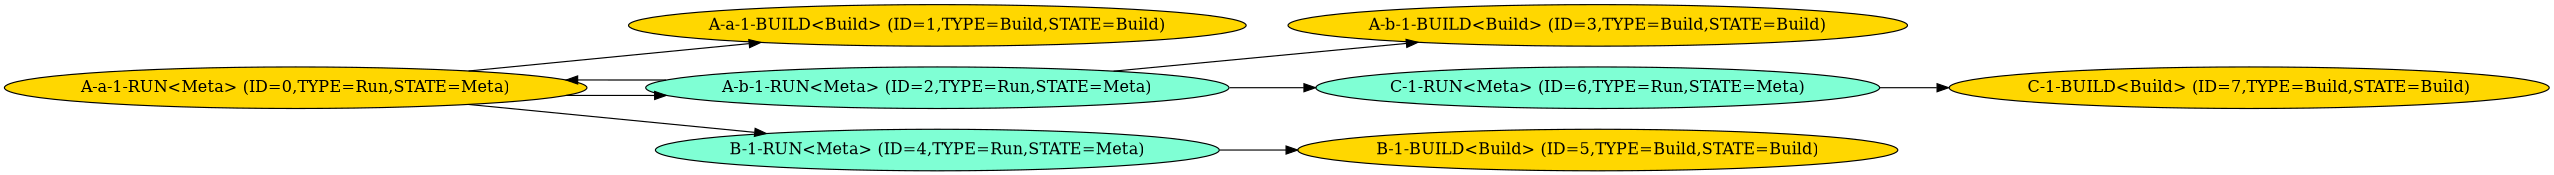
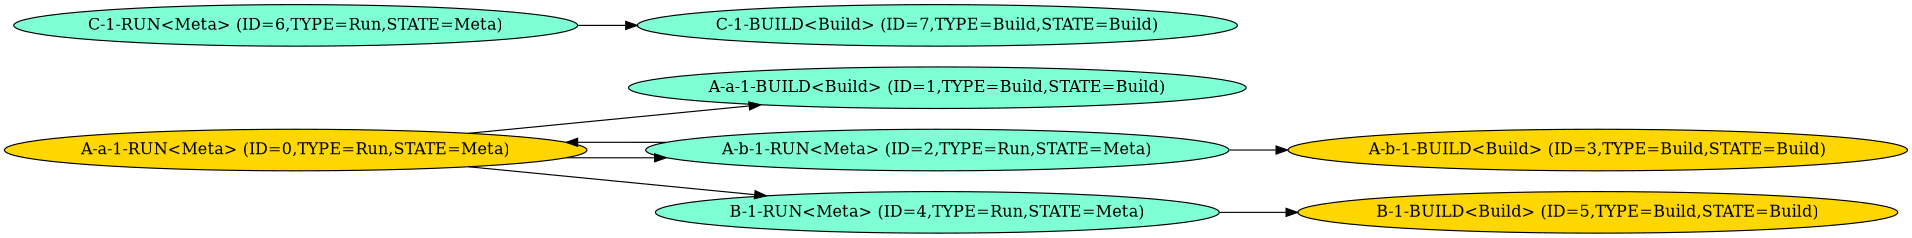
(937, 25) -> (937, 88)
(1267, 88) -> none
(2249, 88) -> (937, 25)
